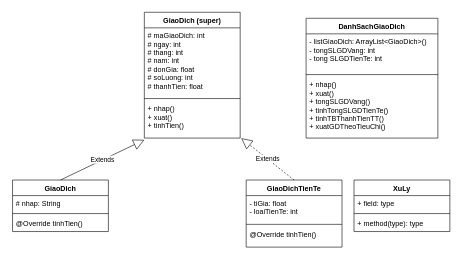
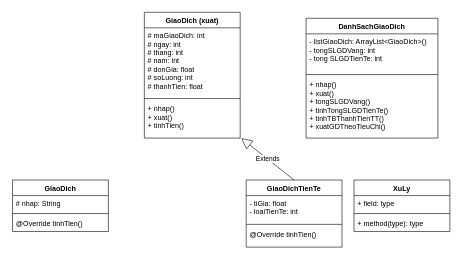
(192, 20) -> (192, 20)
(97, 163) -> none
(283, 172) -> (283, 172)
